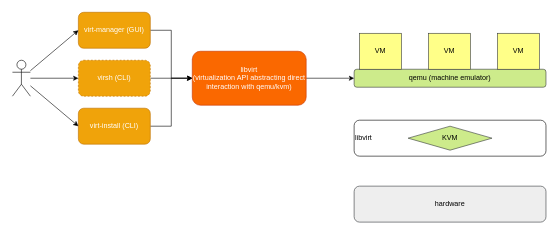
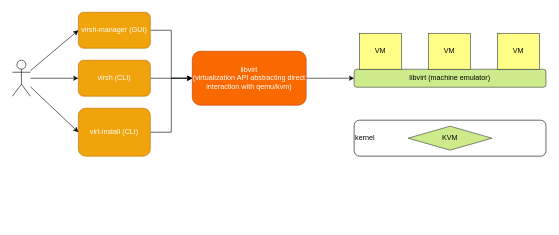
(114, 30) -> (114, 30)
(114, 78) -> (114, 78)
(450, 78) -> (450, 78)
(114, 126) -> (114, 132)
(367, 138) -> (367, 138)
(450, 204) -> none
